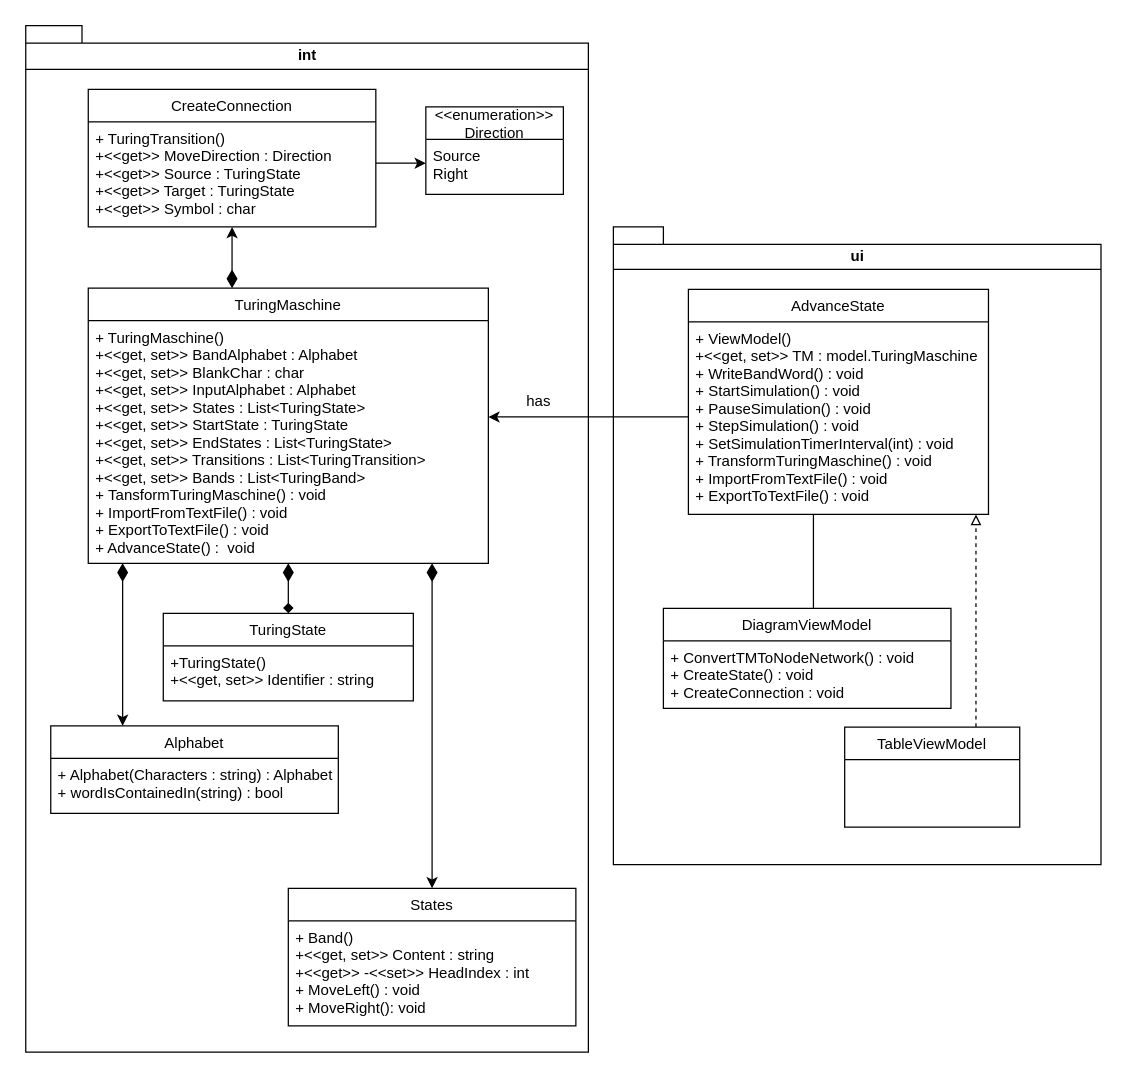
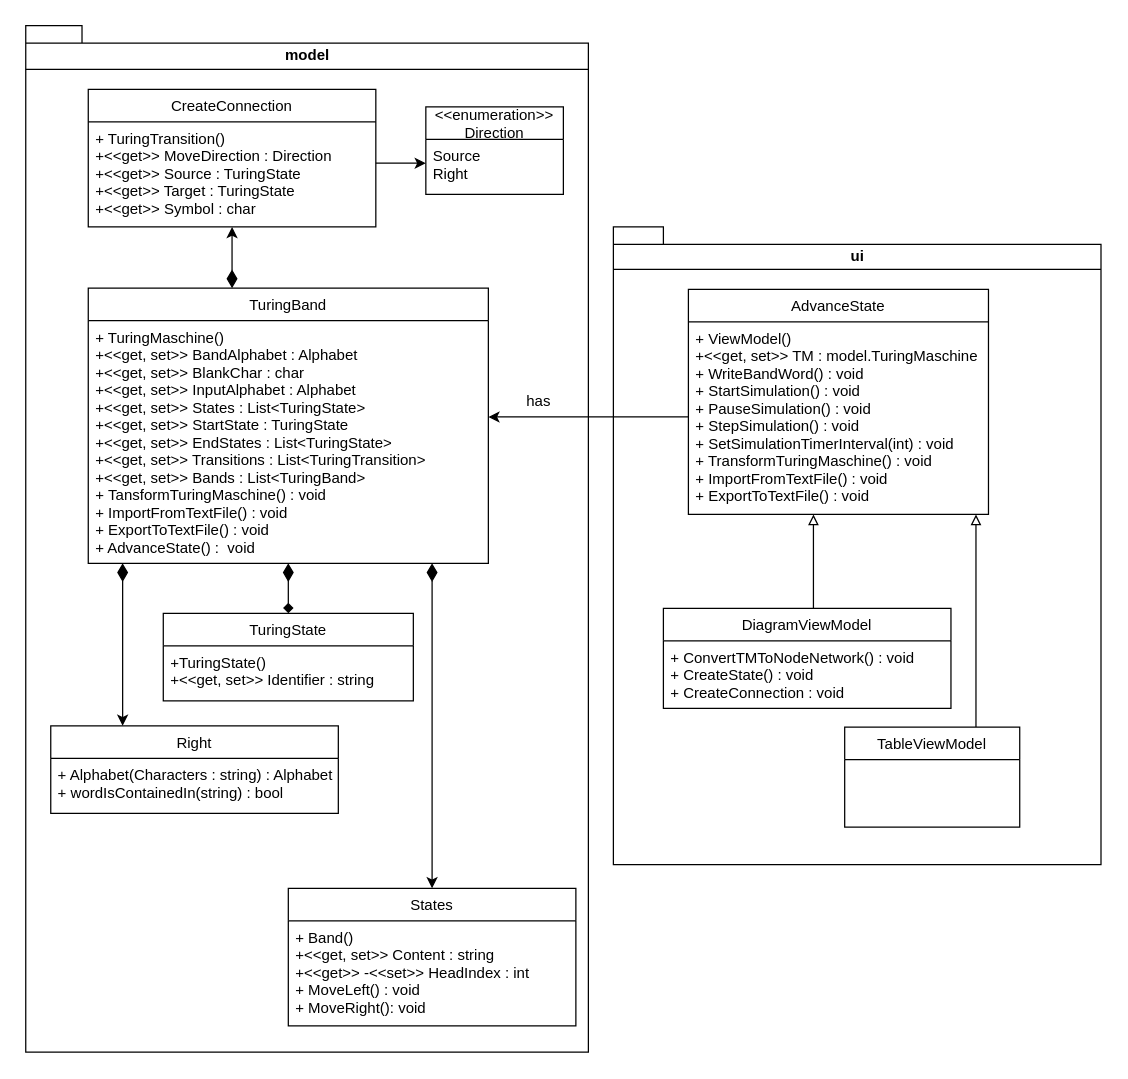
(308, 56) -> (308, 56)
(288, 305) -> (288, 305)
(813, 521) -> (813, 526)
(976, 625) -> (976, 625)
(194, 743) -> (194, 743)
